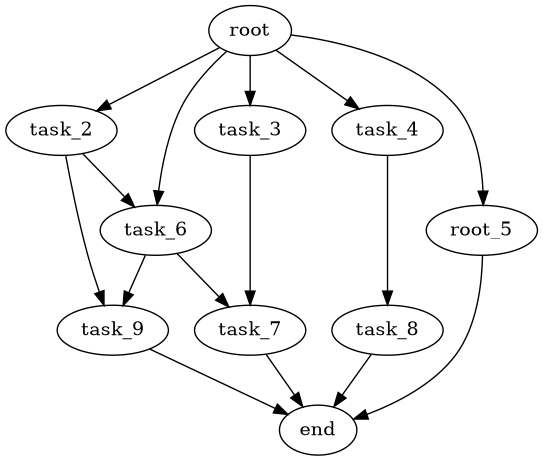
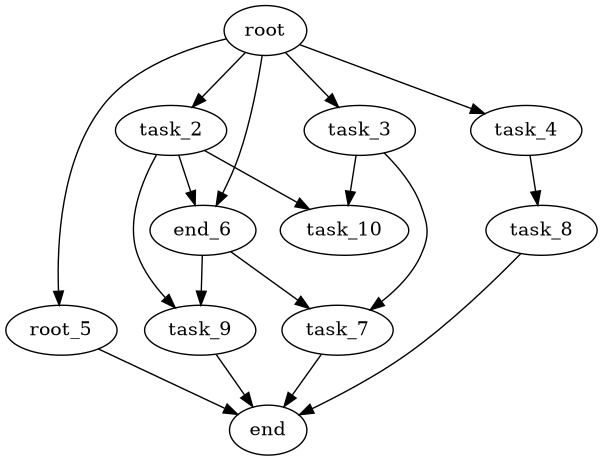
(156, 230) -> (203, 230)
none -> (345, 230)
